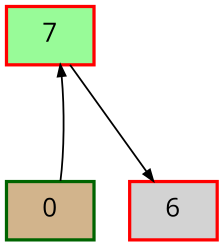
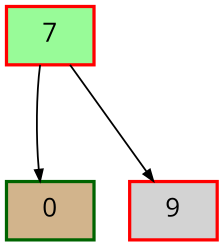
(64, 129) -> (37, 117)
(173, 211) -> (173, 211)
